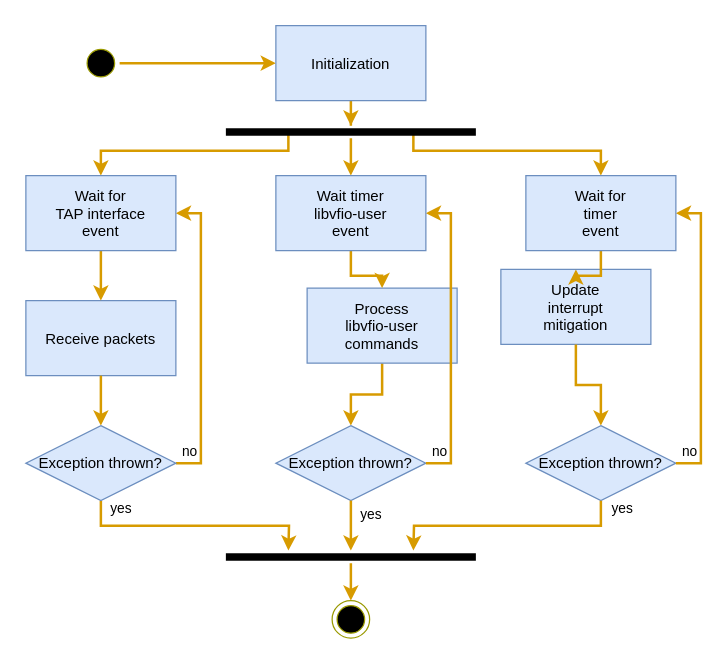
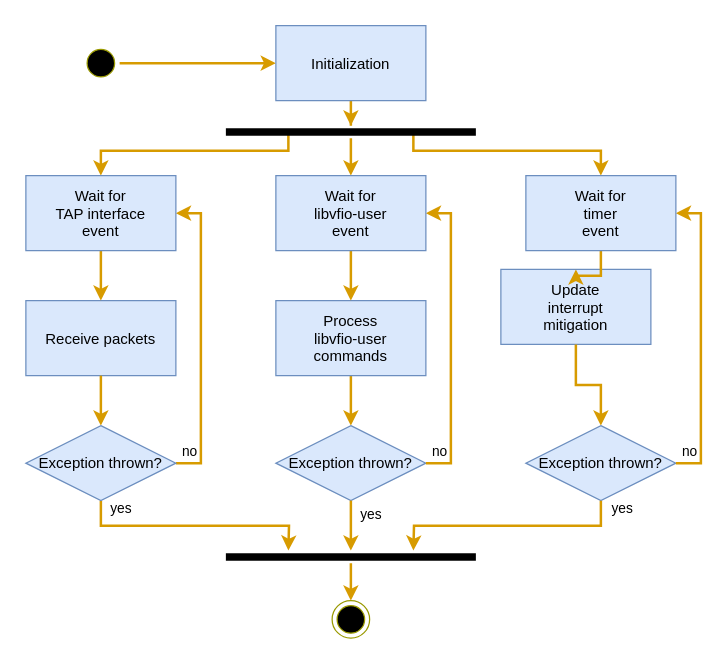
(350, 196) -> (350, 196)
(382, 326) -> (351, 338)
